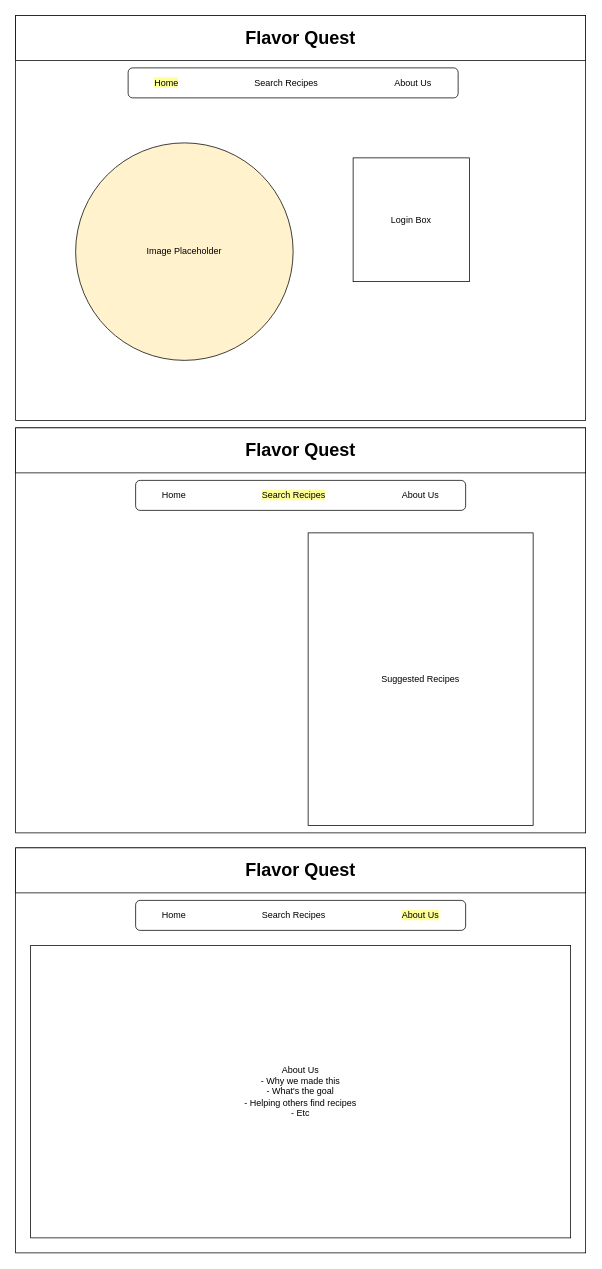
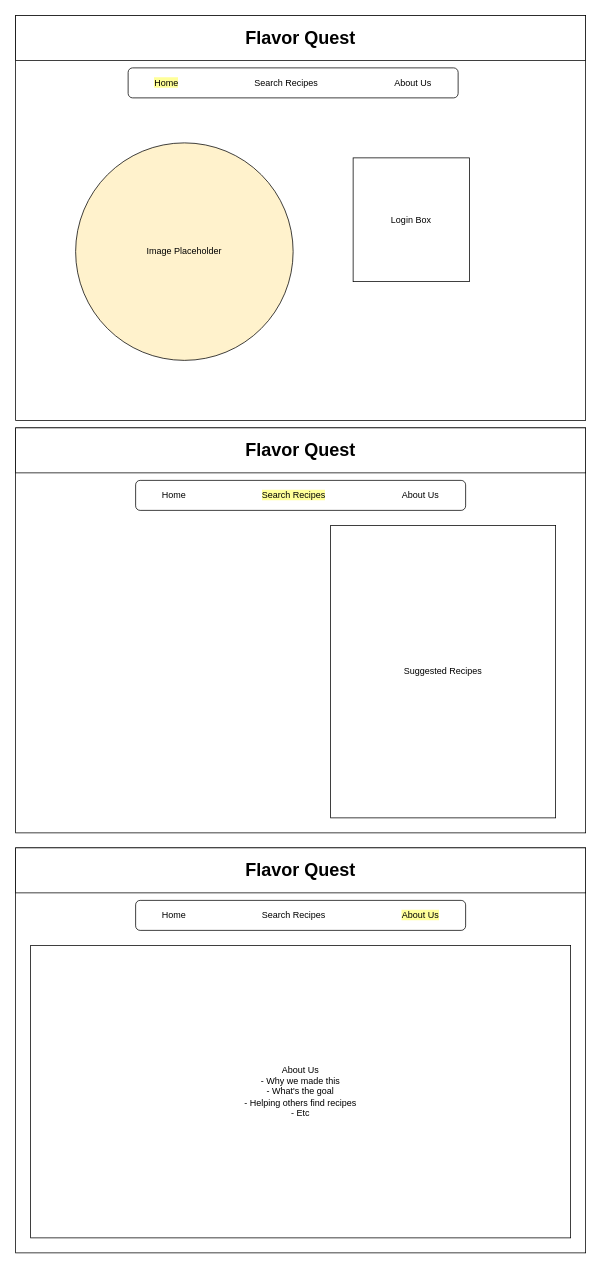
(420, 679) -> (443, 672)
